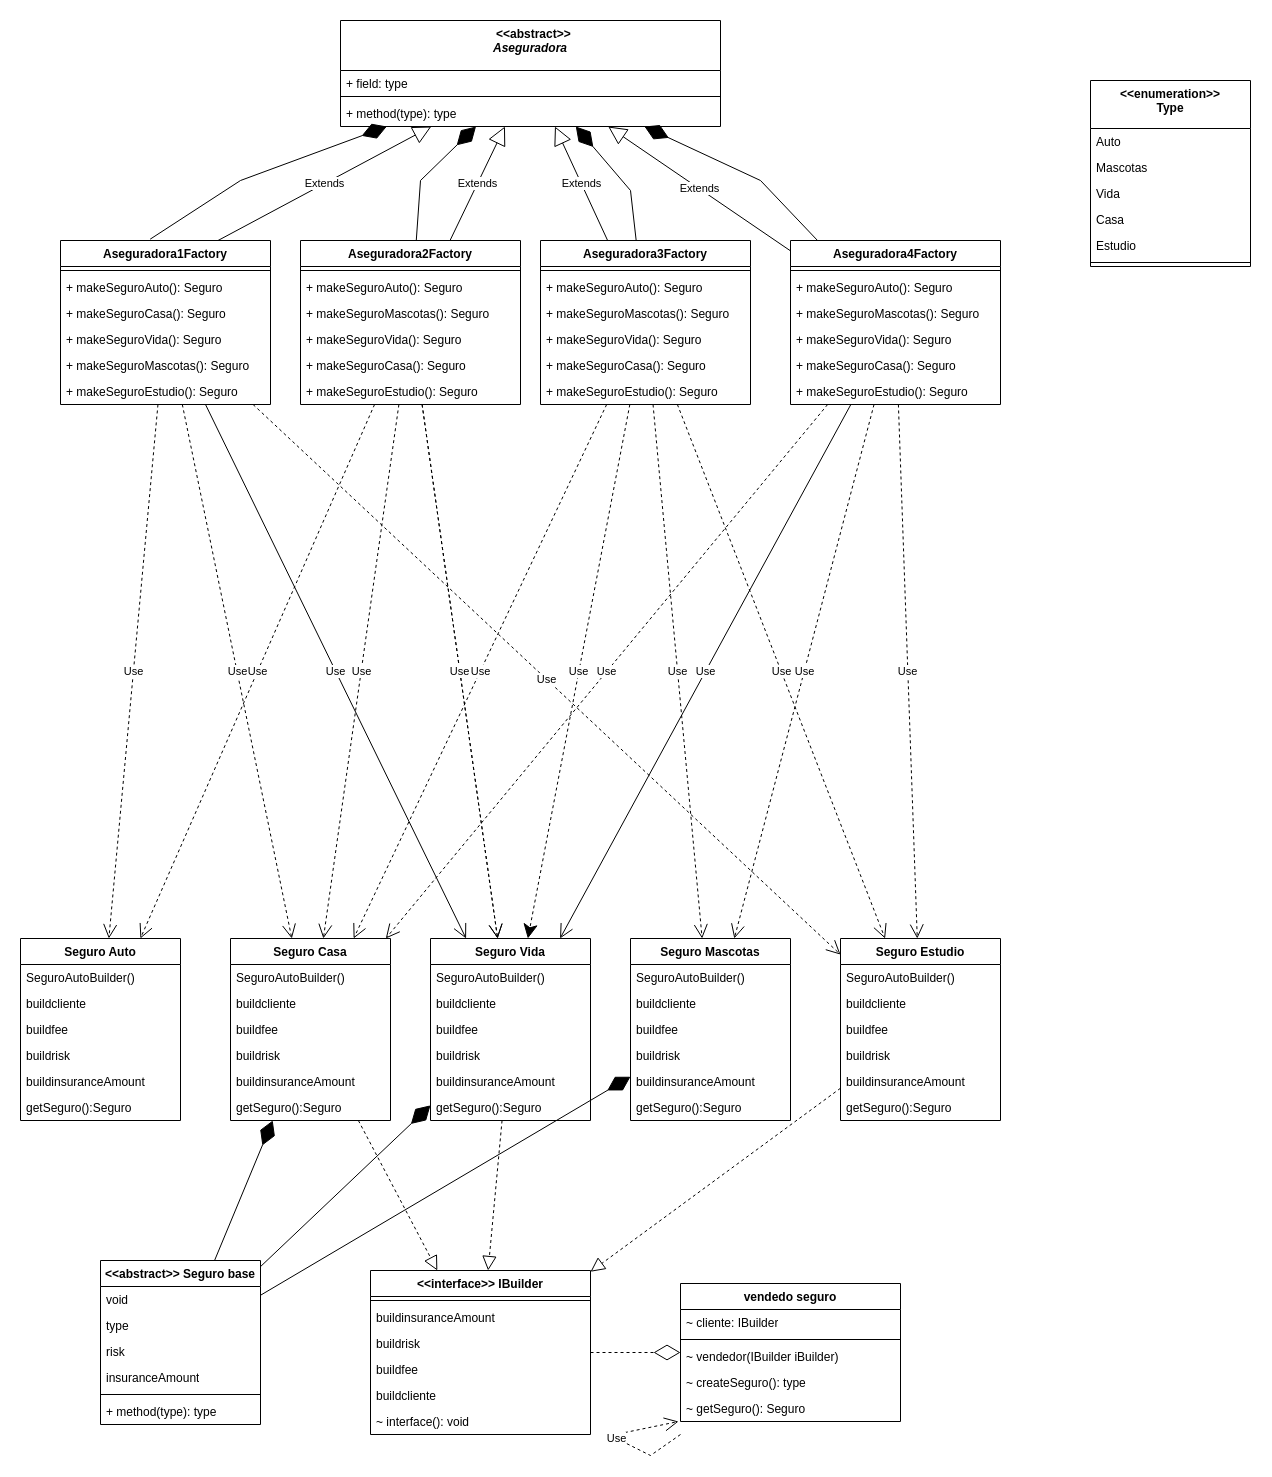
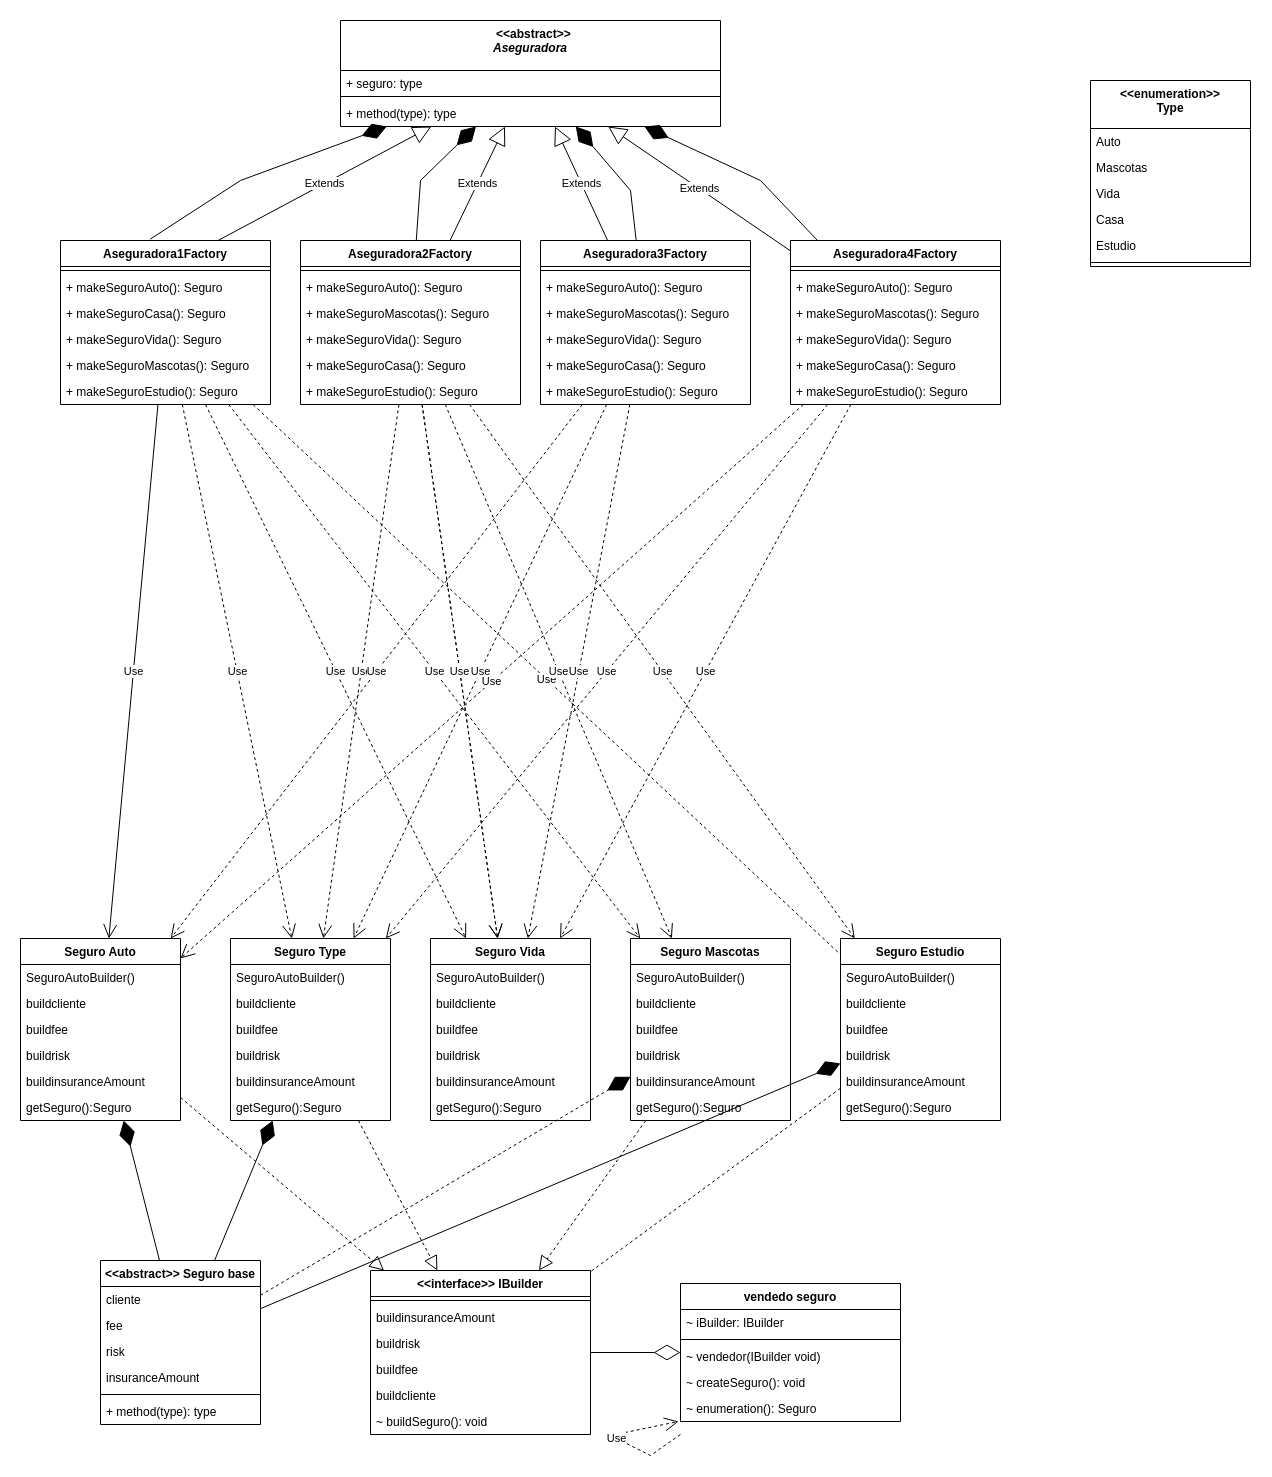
(382, 85) -> (389, 85)
(269, 535) -> (269, 535)
(780, 535) -> (780, 535)
none -> (508, 552)
none -> (634, 555)
none -> (345, 556)
(258, 671) -> none
none -> (662, 671)
(678, 671) -> none
(781, 671) -> none
(804, 671) -> none
(908, 671) -> none
(121, 806) -> (121, 806)
none -> (263, 819)
(530, 926) -> (530, 929)
(836, 950) -> (837, 951)
(311, 953) -> (311, 953)
none -> (277, 1179)
(496, 1189) -> none
none -> (596, 1191)
(435, 1192) -> (435, 1192)
(336, 1195) -> none
none -> (145, 1203)
none -> (482, 1215)
(603, 1262) -> (598, 1266)
(118, 1301) -> (127, 1301)
(739, 1324) -> (741, 1324)
(120, 1327) -> (117, 1327)
(623, 1353) -> (623, 1353)
(773, 1358) -> (763, 1358)
(755, 1383) -> (754, 1383)
(752, 1409) -> (757, 1409)
(433, 1423) -> (438, 1423)
